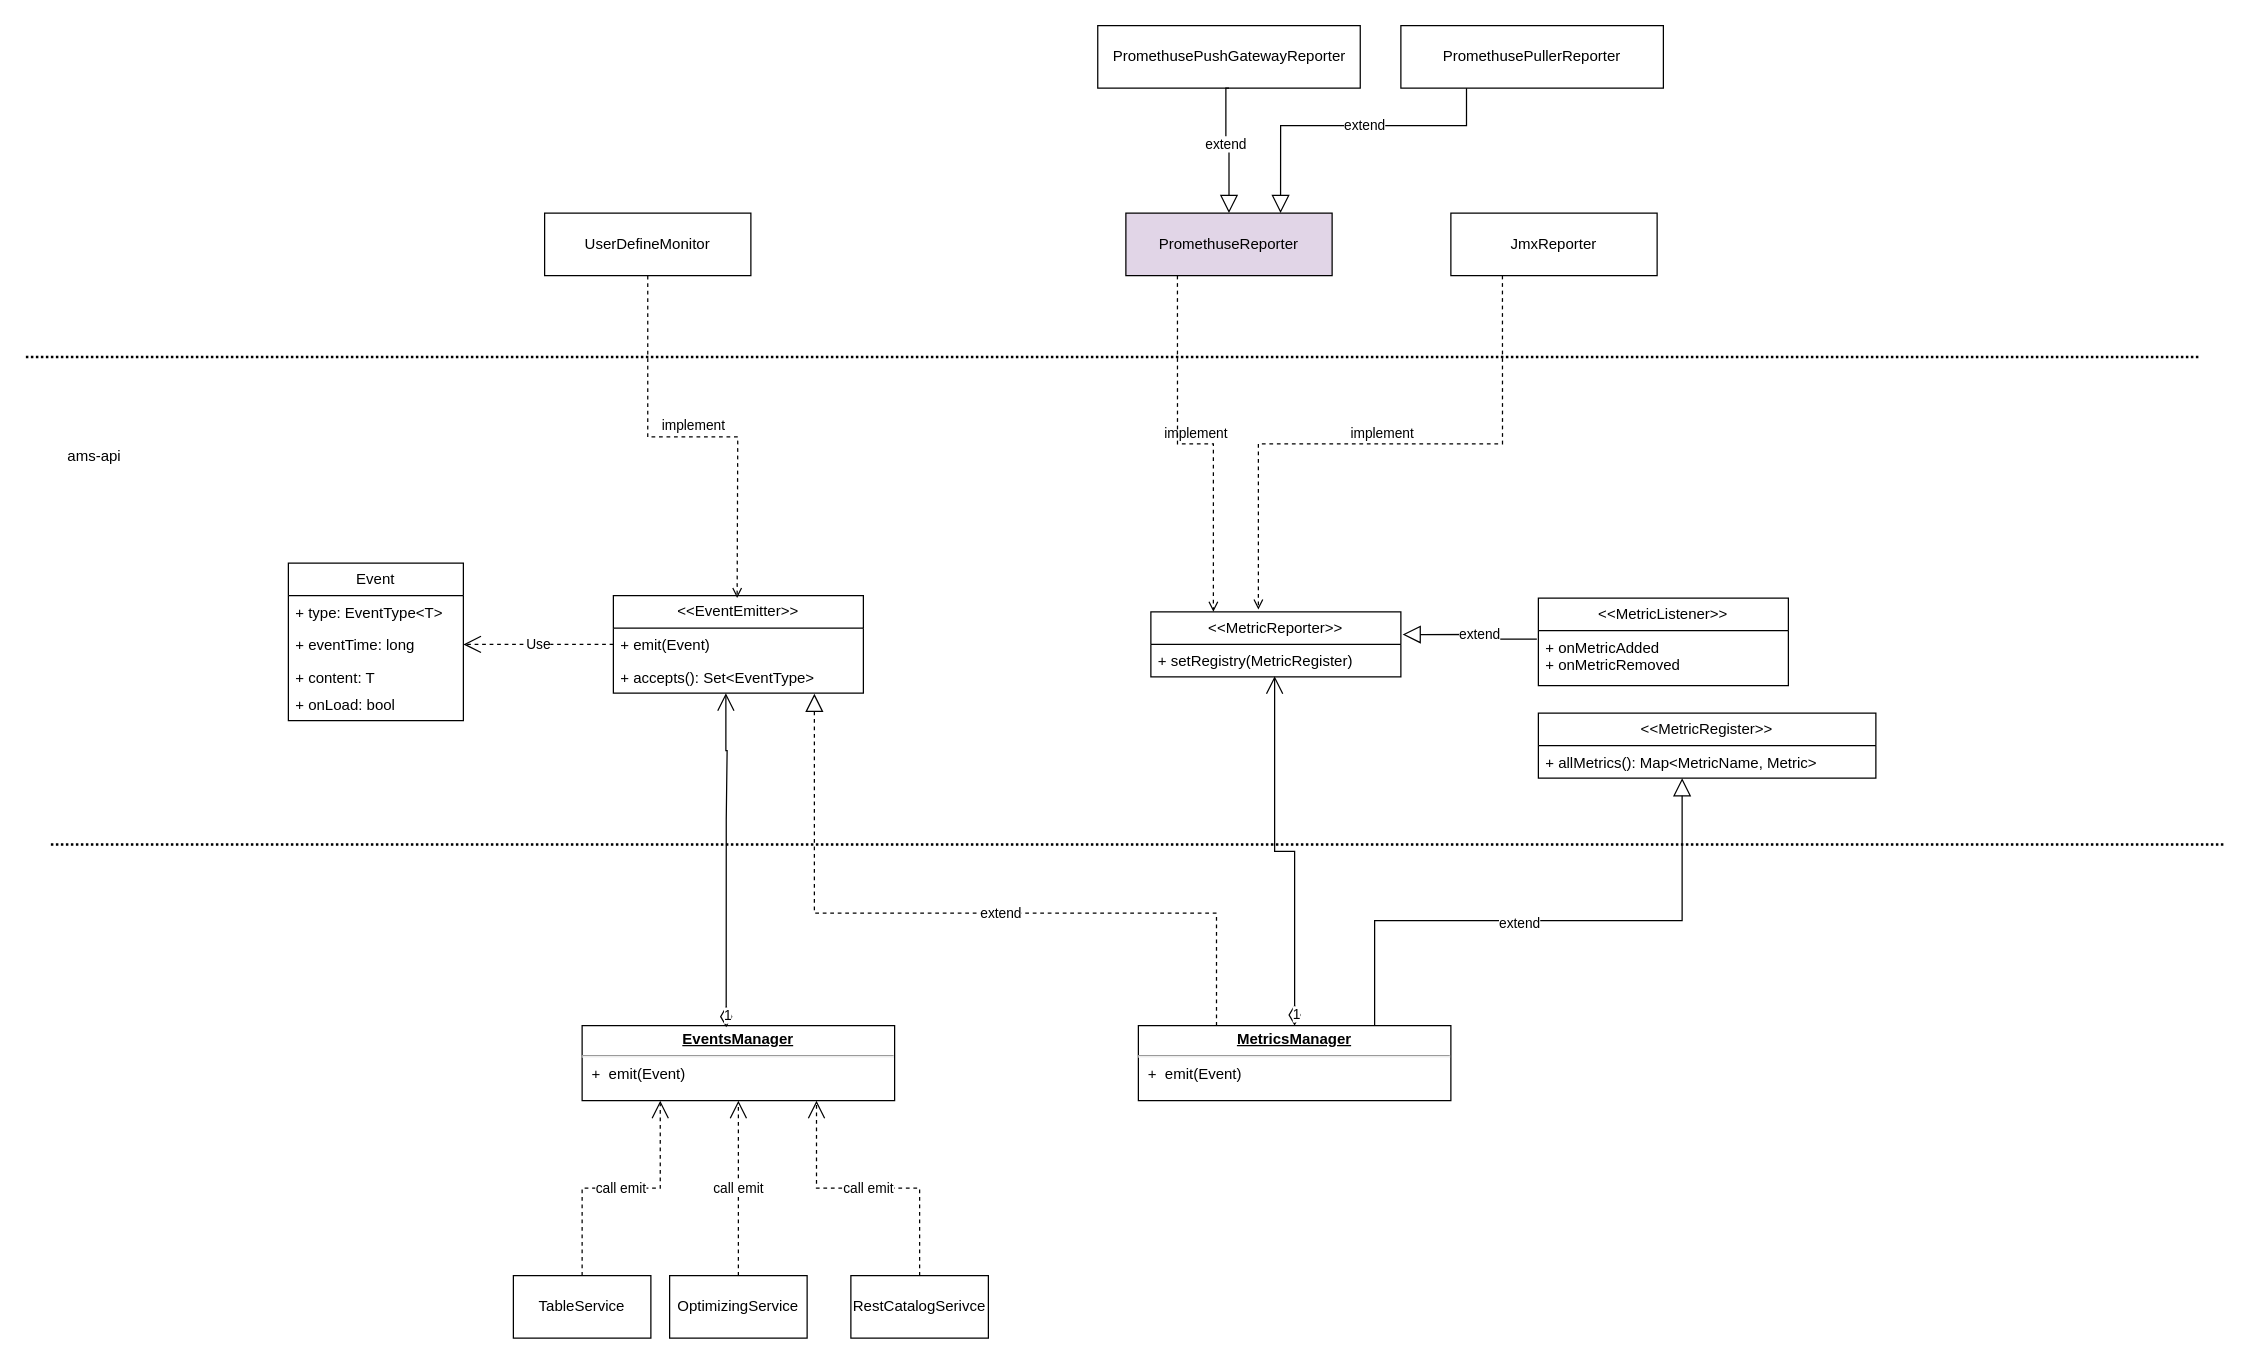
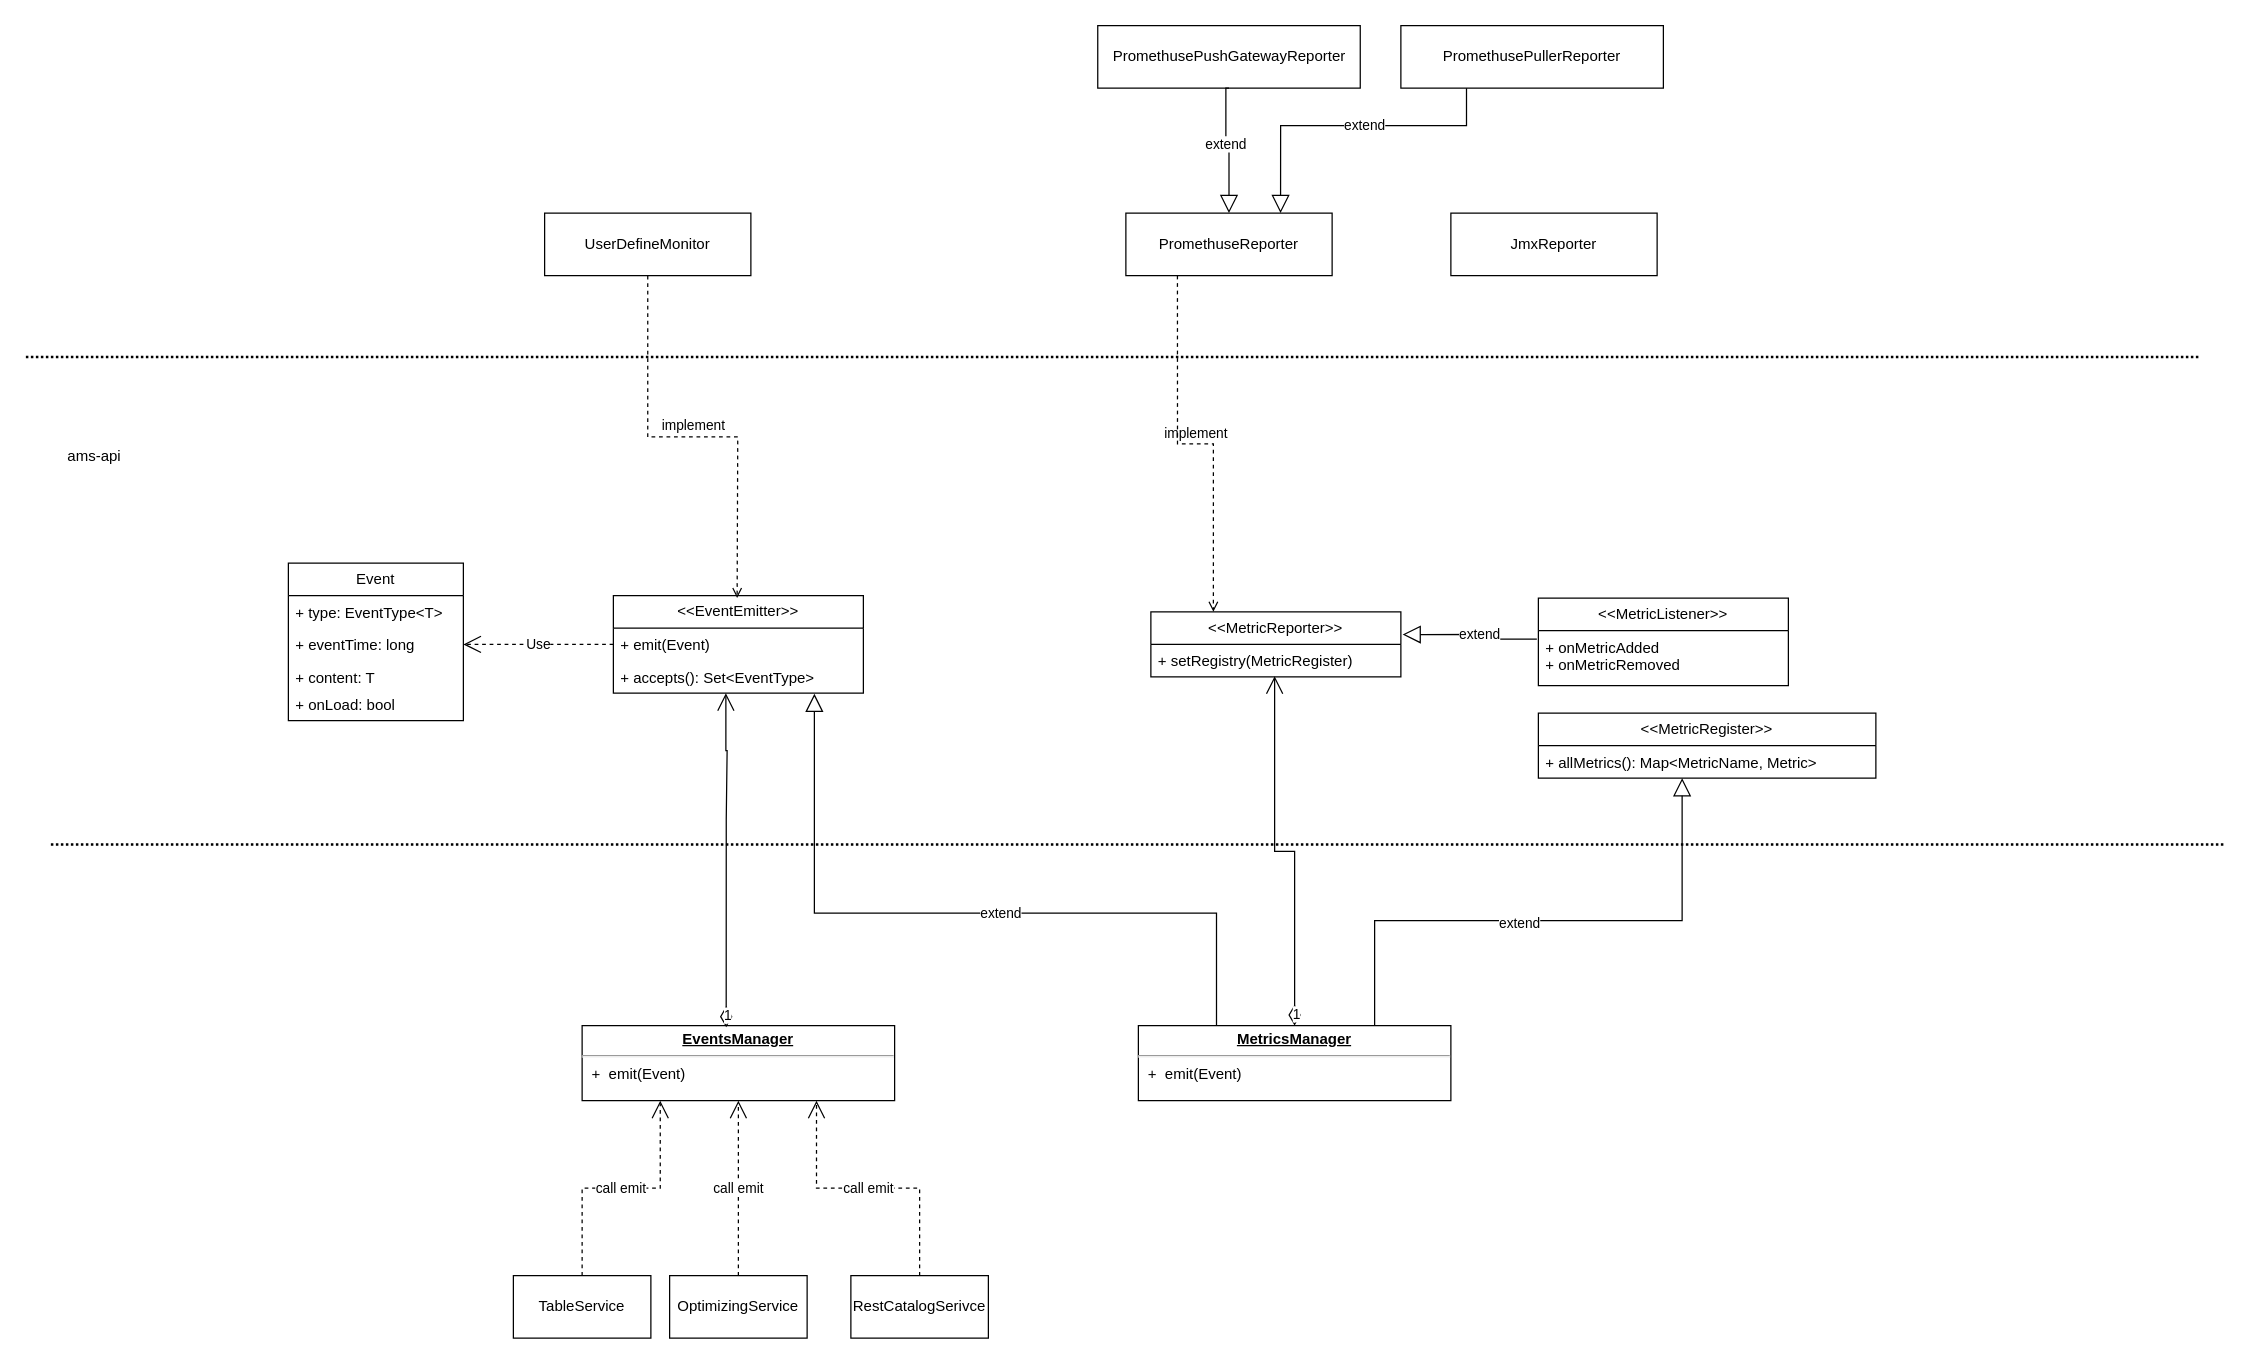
(1229, 244) -> (1229, 244)
(1383, 444) -> none
(814, 897) -> (814, 897)
